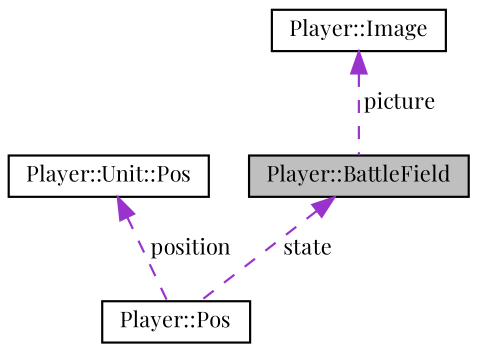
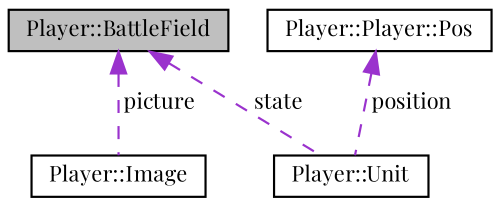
(359, 115) -> (119, 115)
(109, 176) -> (380, 30)
(176, 322) -> (351, 176)
